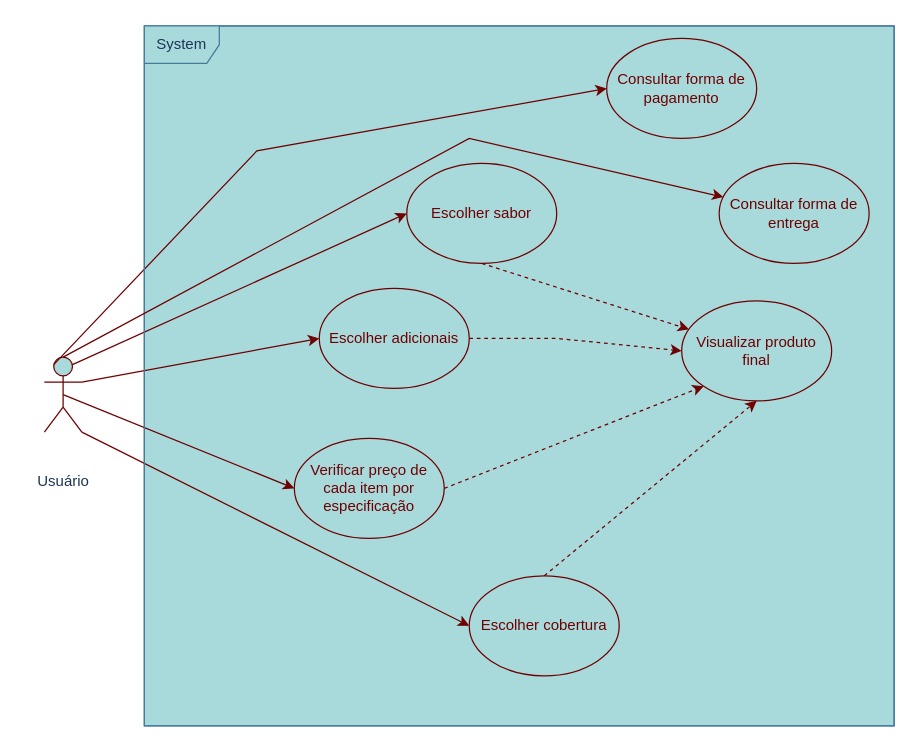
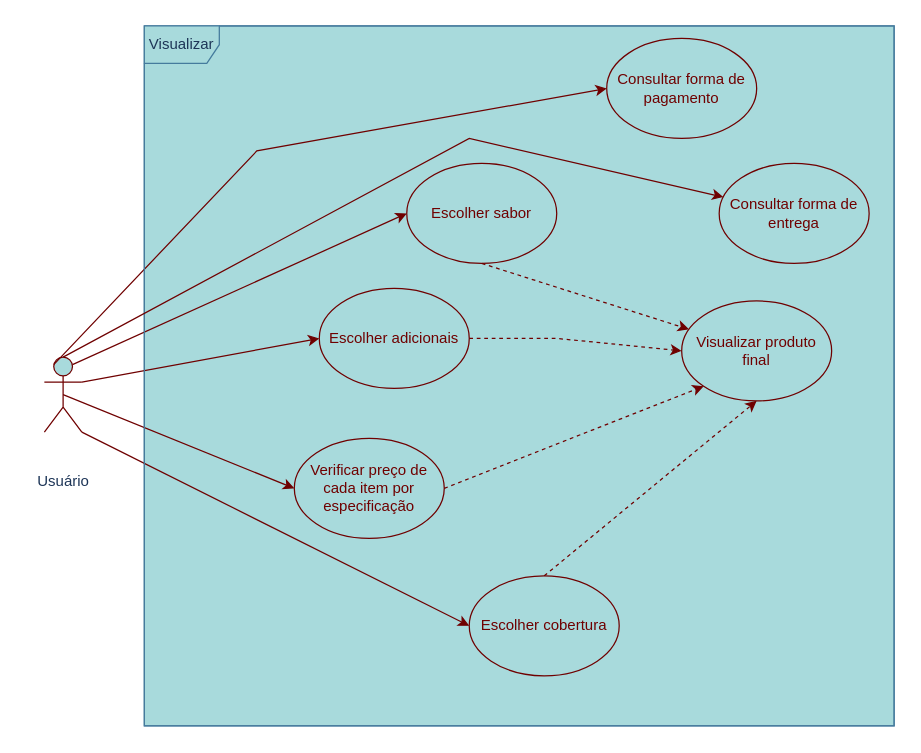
(182, 44) -> (182, 44)
